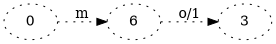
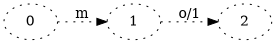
(134, 22) -> (134, 22)
(245, 22) -> (245, 22)
